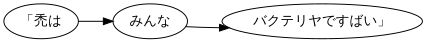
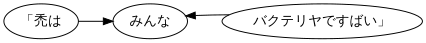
(203, 27) -> (212, 15)
